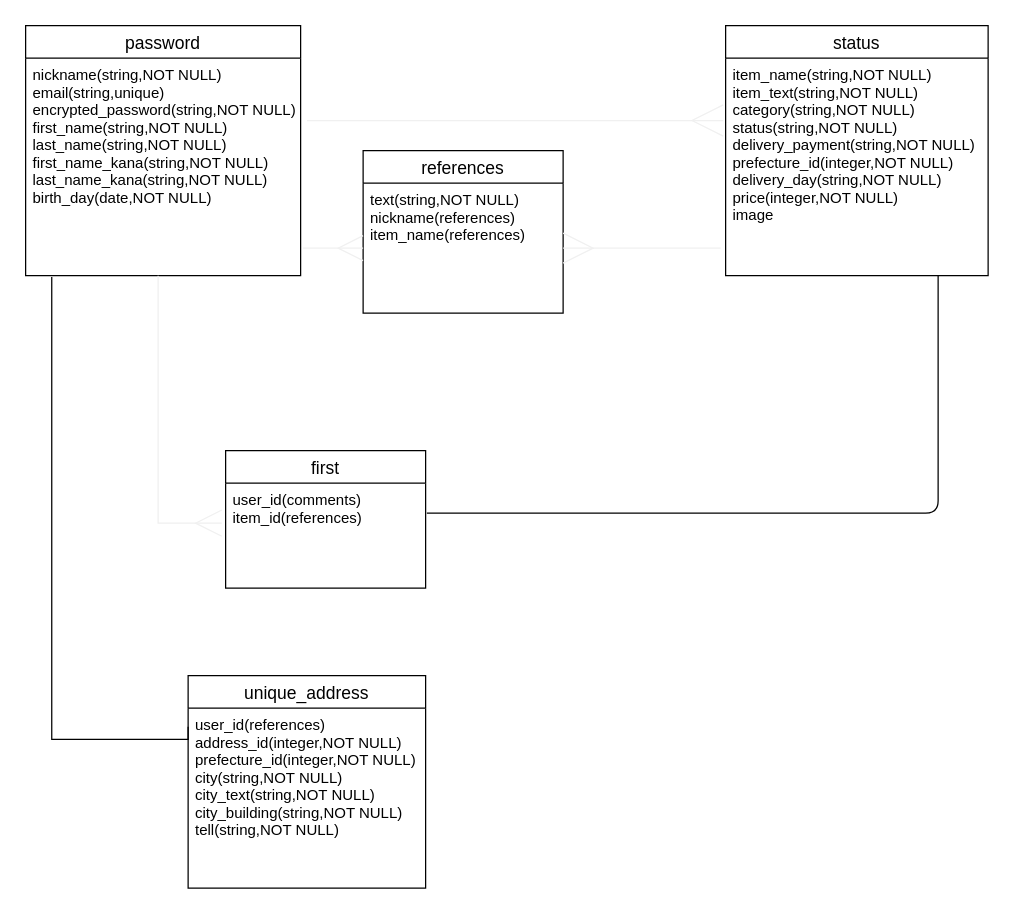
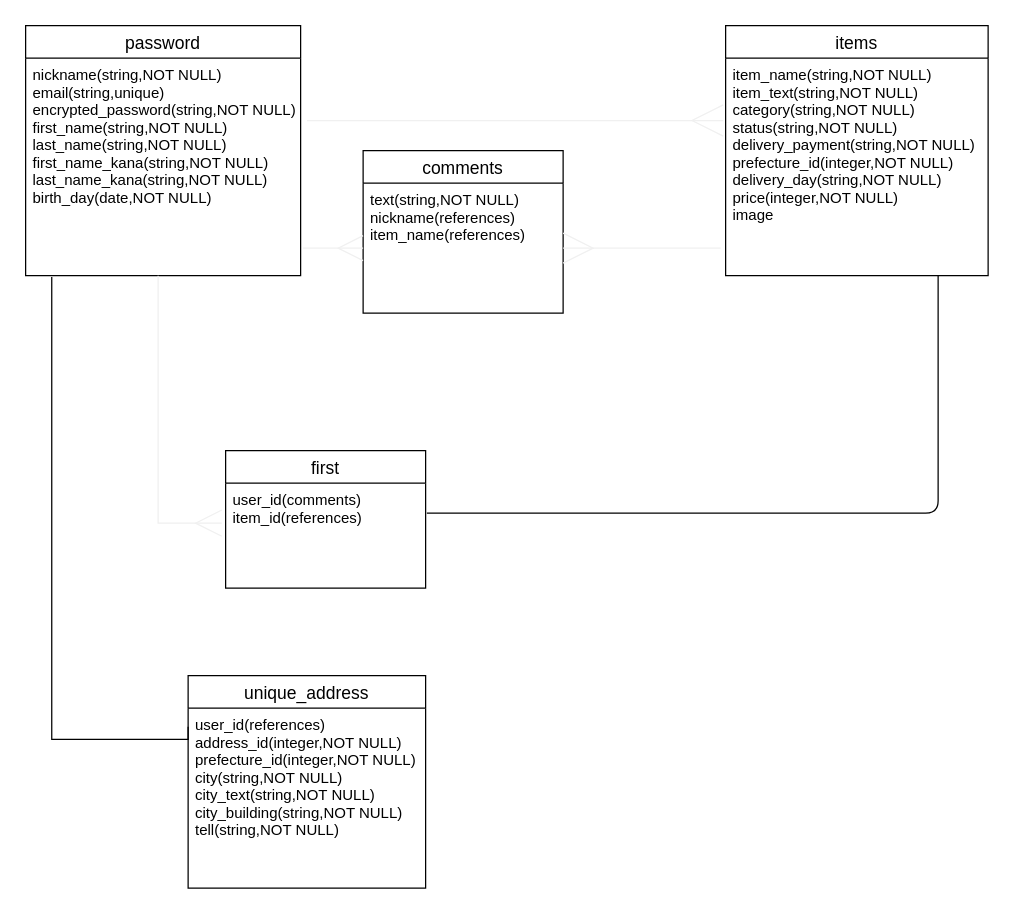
(856, 43) -> (856, 43)
(463, 168) -> (463, 168)
